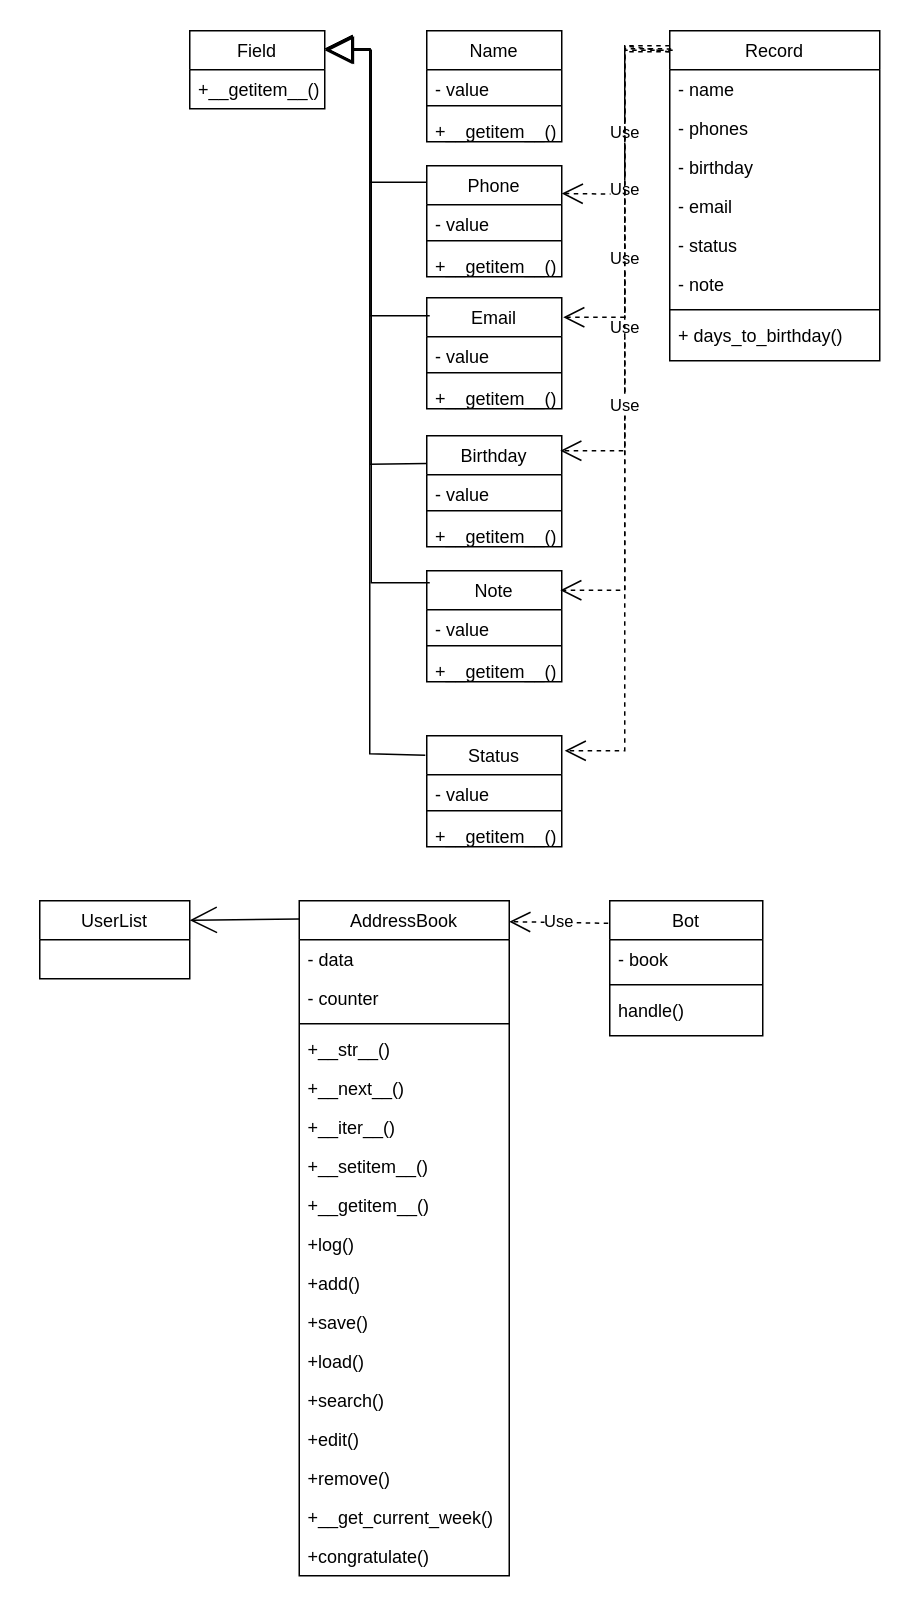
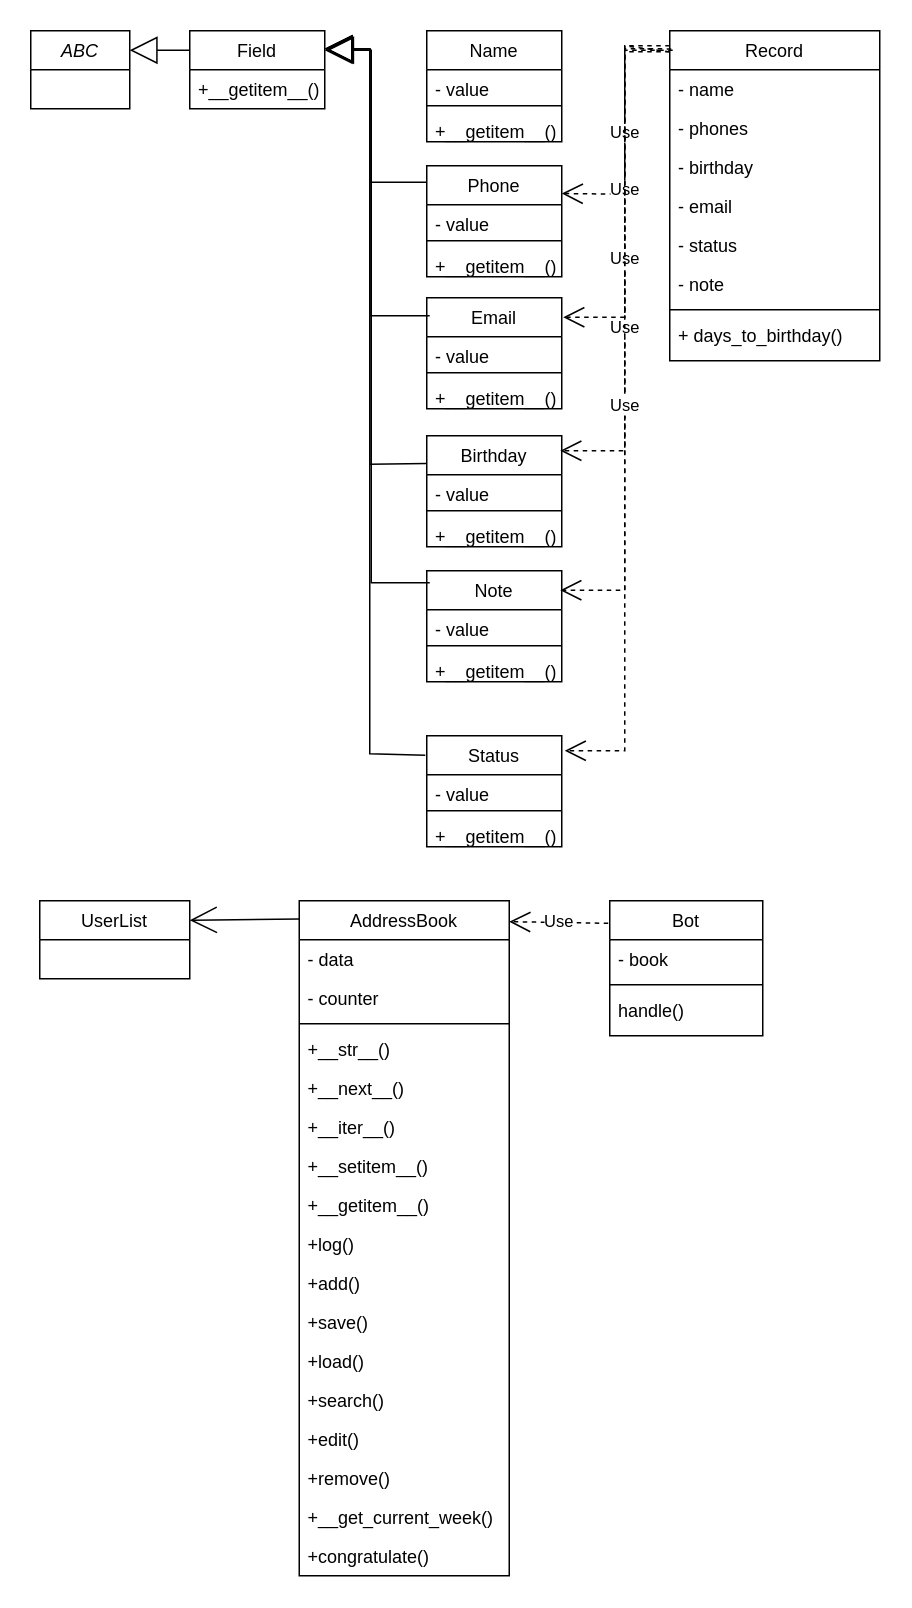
none -> (173, 50)
none -> (80, 70)
